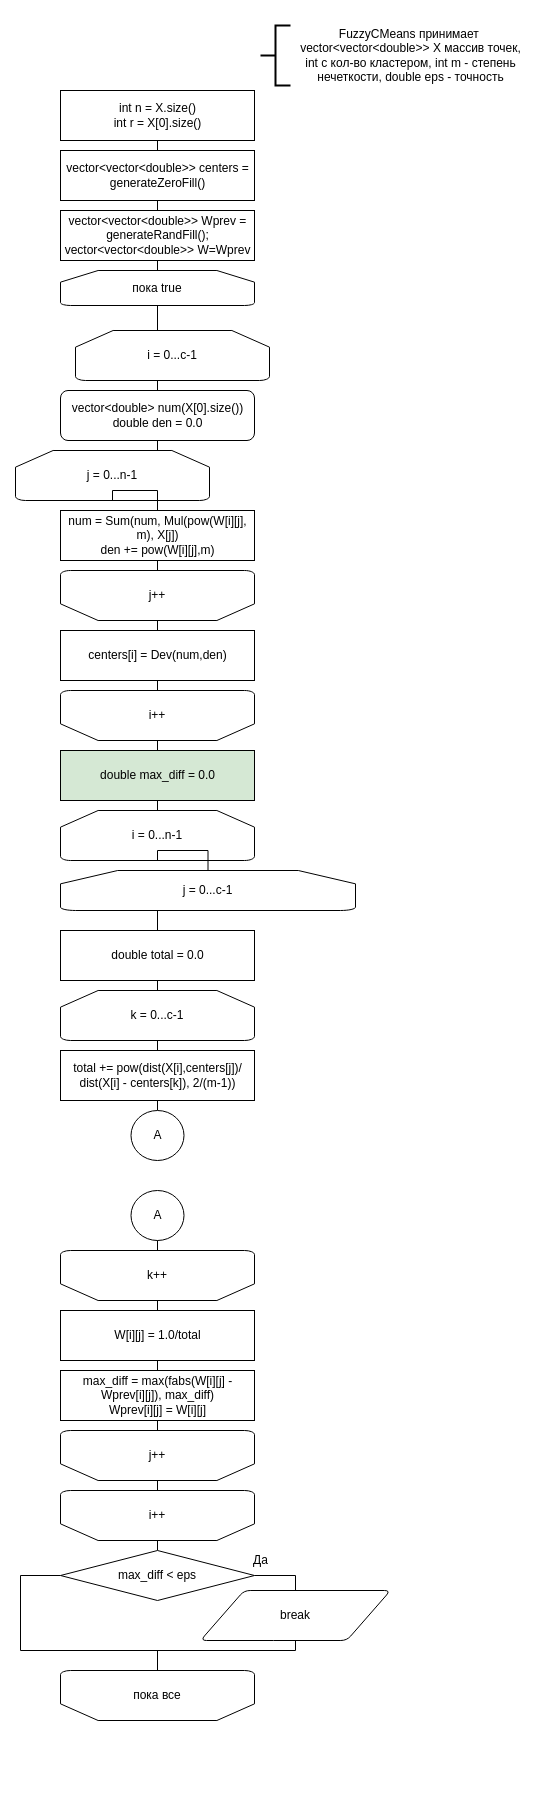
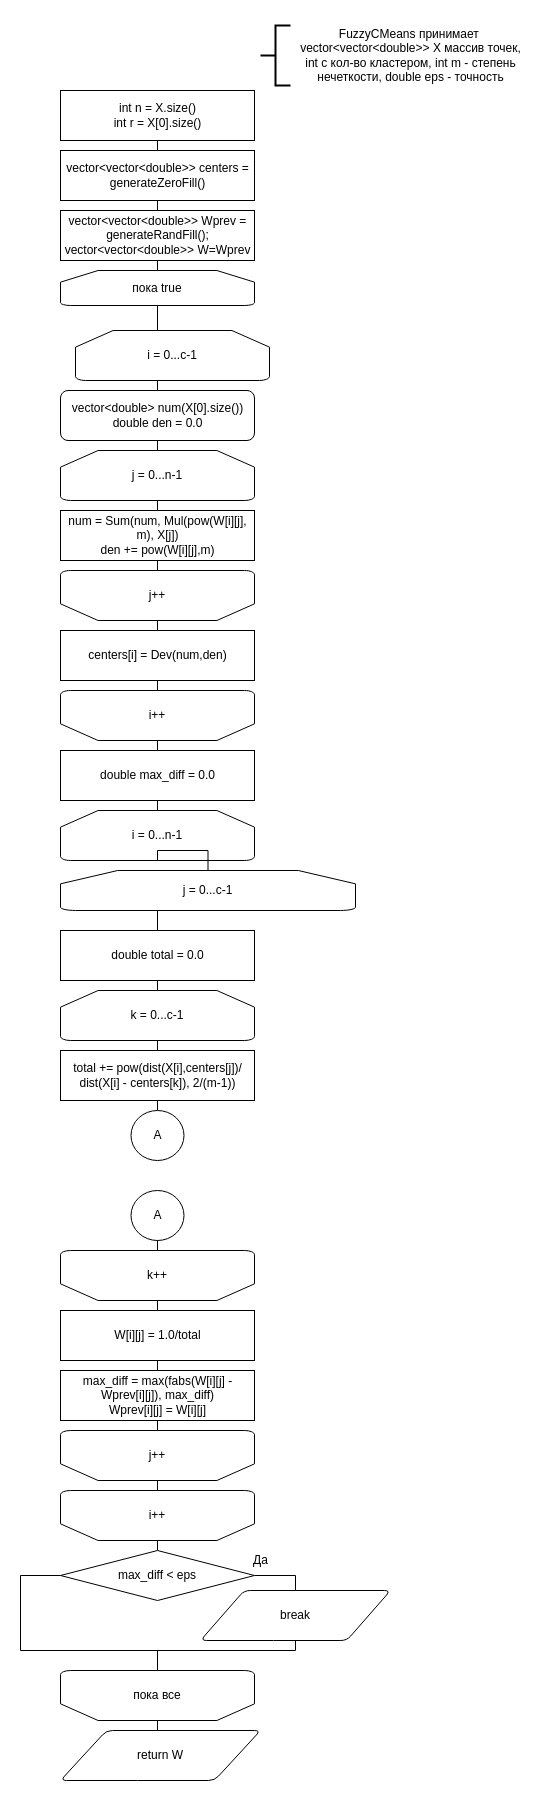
(113, 476) -> (158, 476)
(158, 776) -> (158, 776)
none -> (158, 1728)
none -> (161, 1756)
